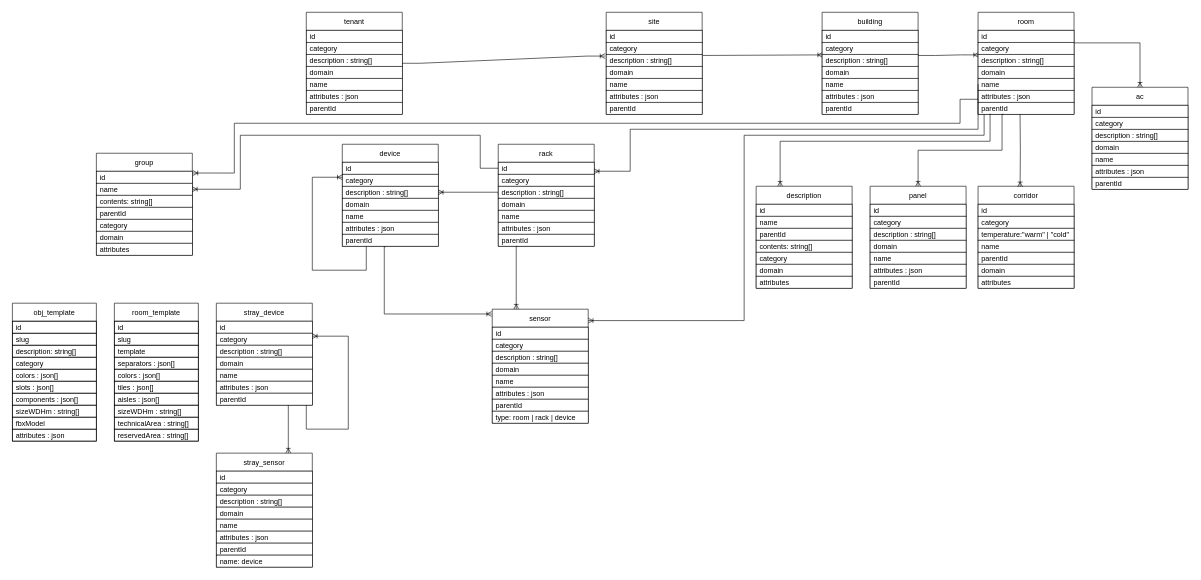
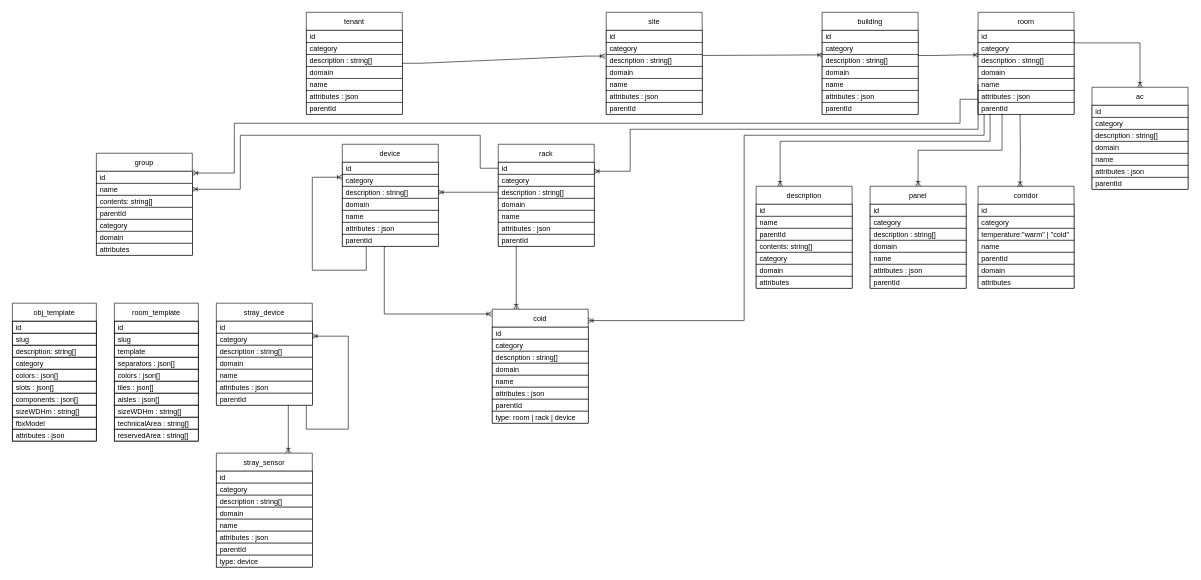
(540, 319) -> (540, 319)
(242, 562) -> (242, 562)
